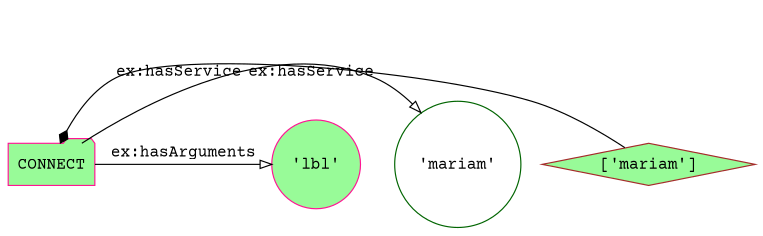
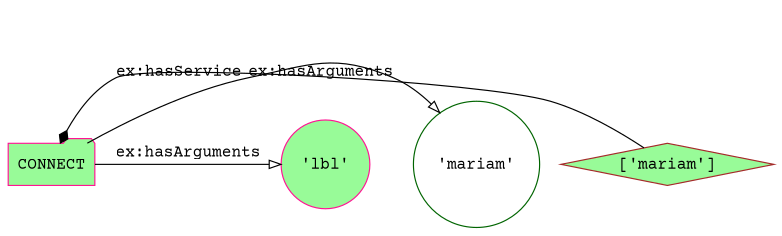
(311, 71) -> (321, 71)
